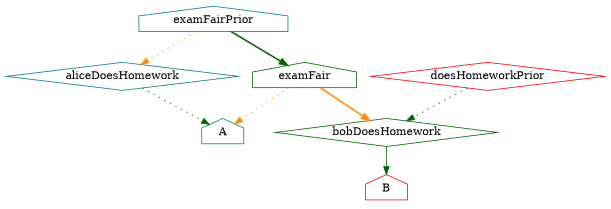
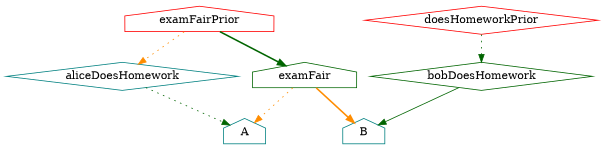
(213, 20) -> (199, 20)
(342, 102) -> (332, 103)
(386, 189) -> (364, 132)
